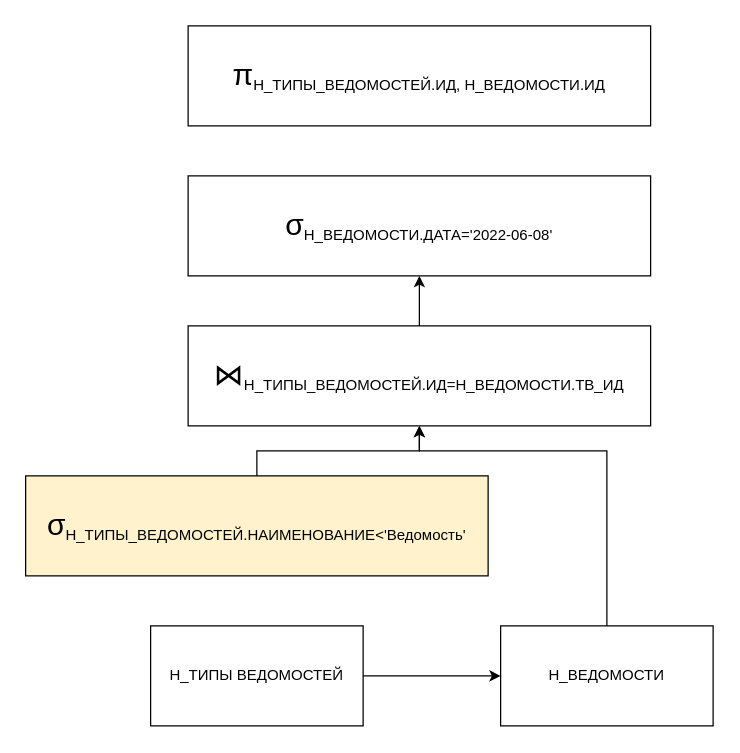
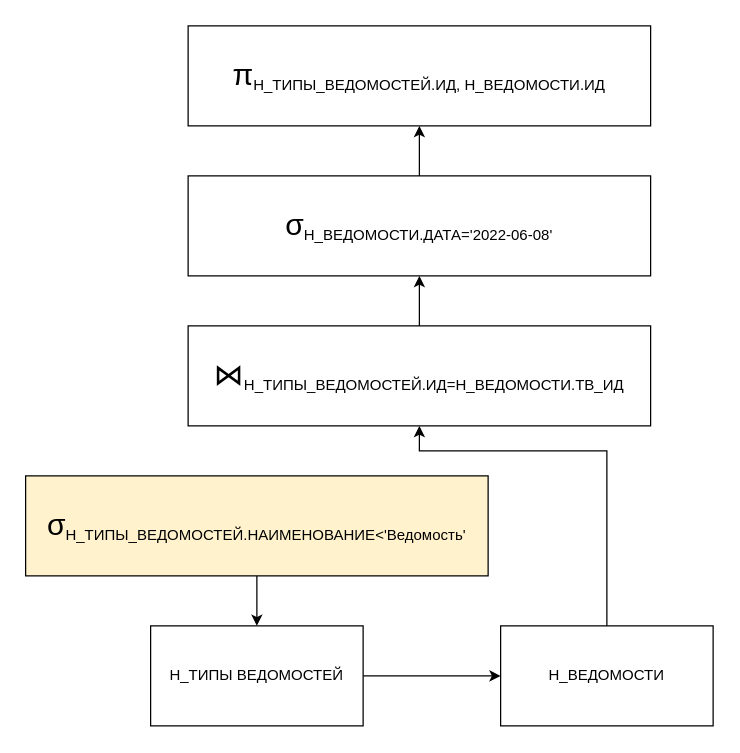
none -> (419, 155)
(325, 451) -> (257, 597)
